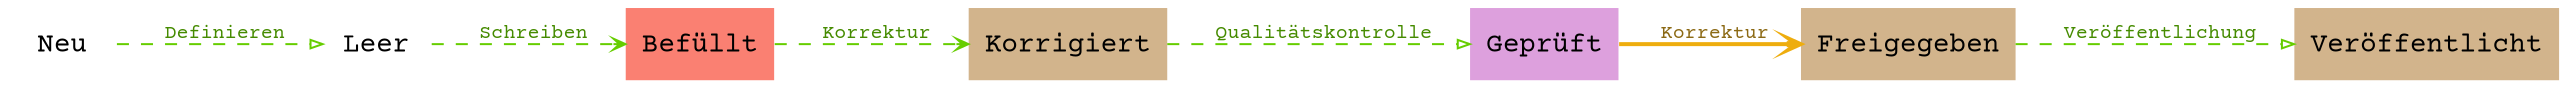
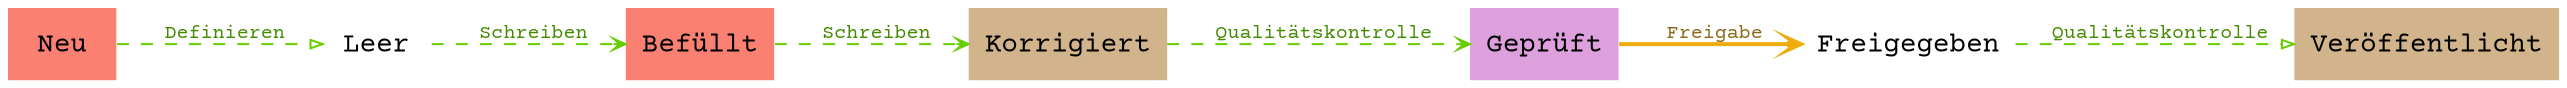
(871, 33) -> (871, 33)
(1710, 33) -> (1710, 33)
(2155, 33) -> (2155, 33)
(62, 44) -> (62, 44)
(1312, 44) -> (1312, 44)
(1908, 44) -> (1908, 44)
